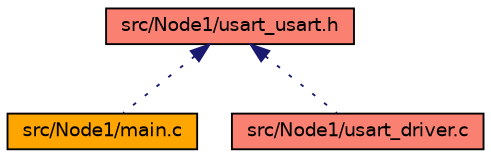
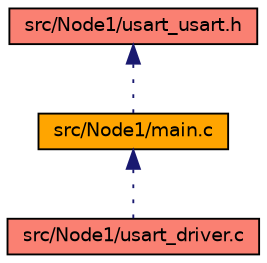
(301, 85) -> (133, 194)
